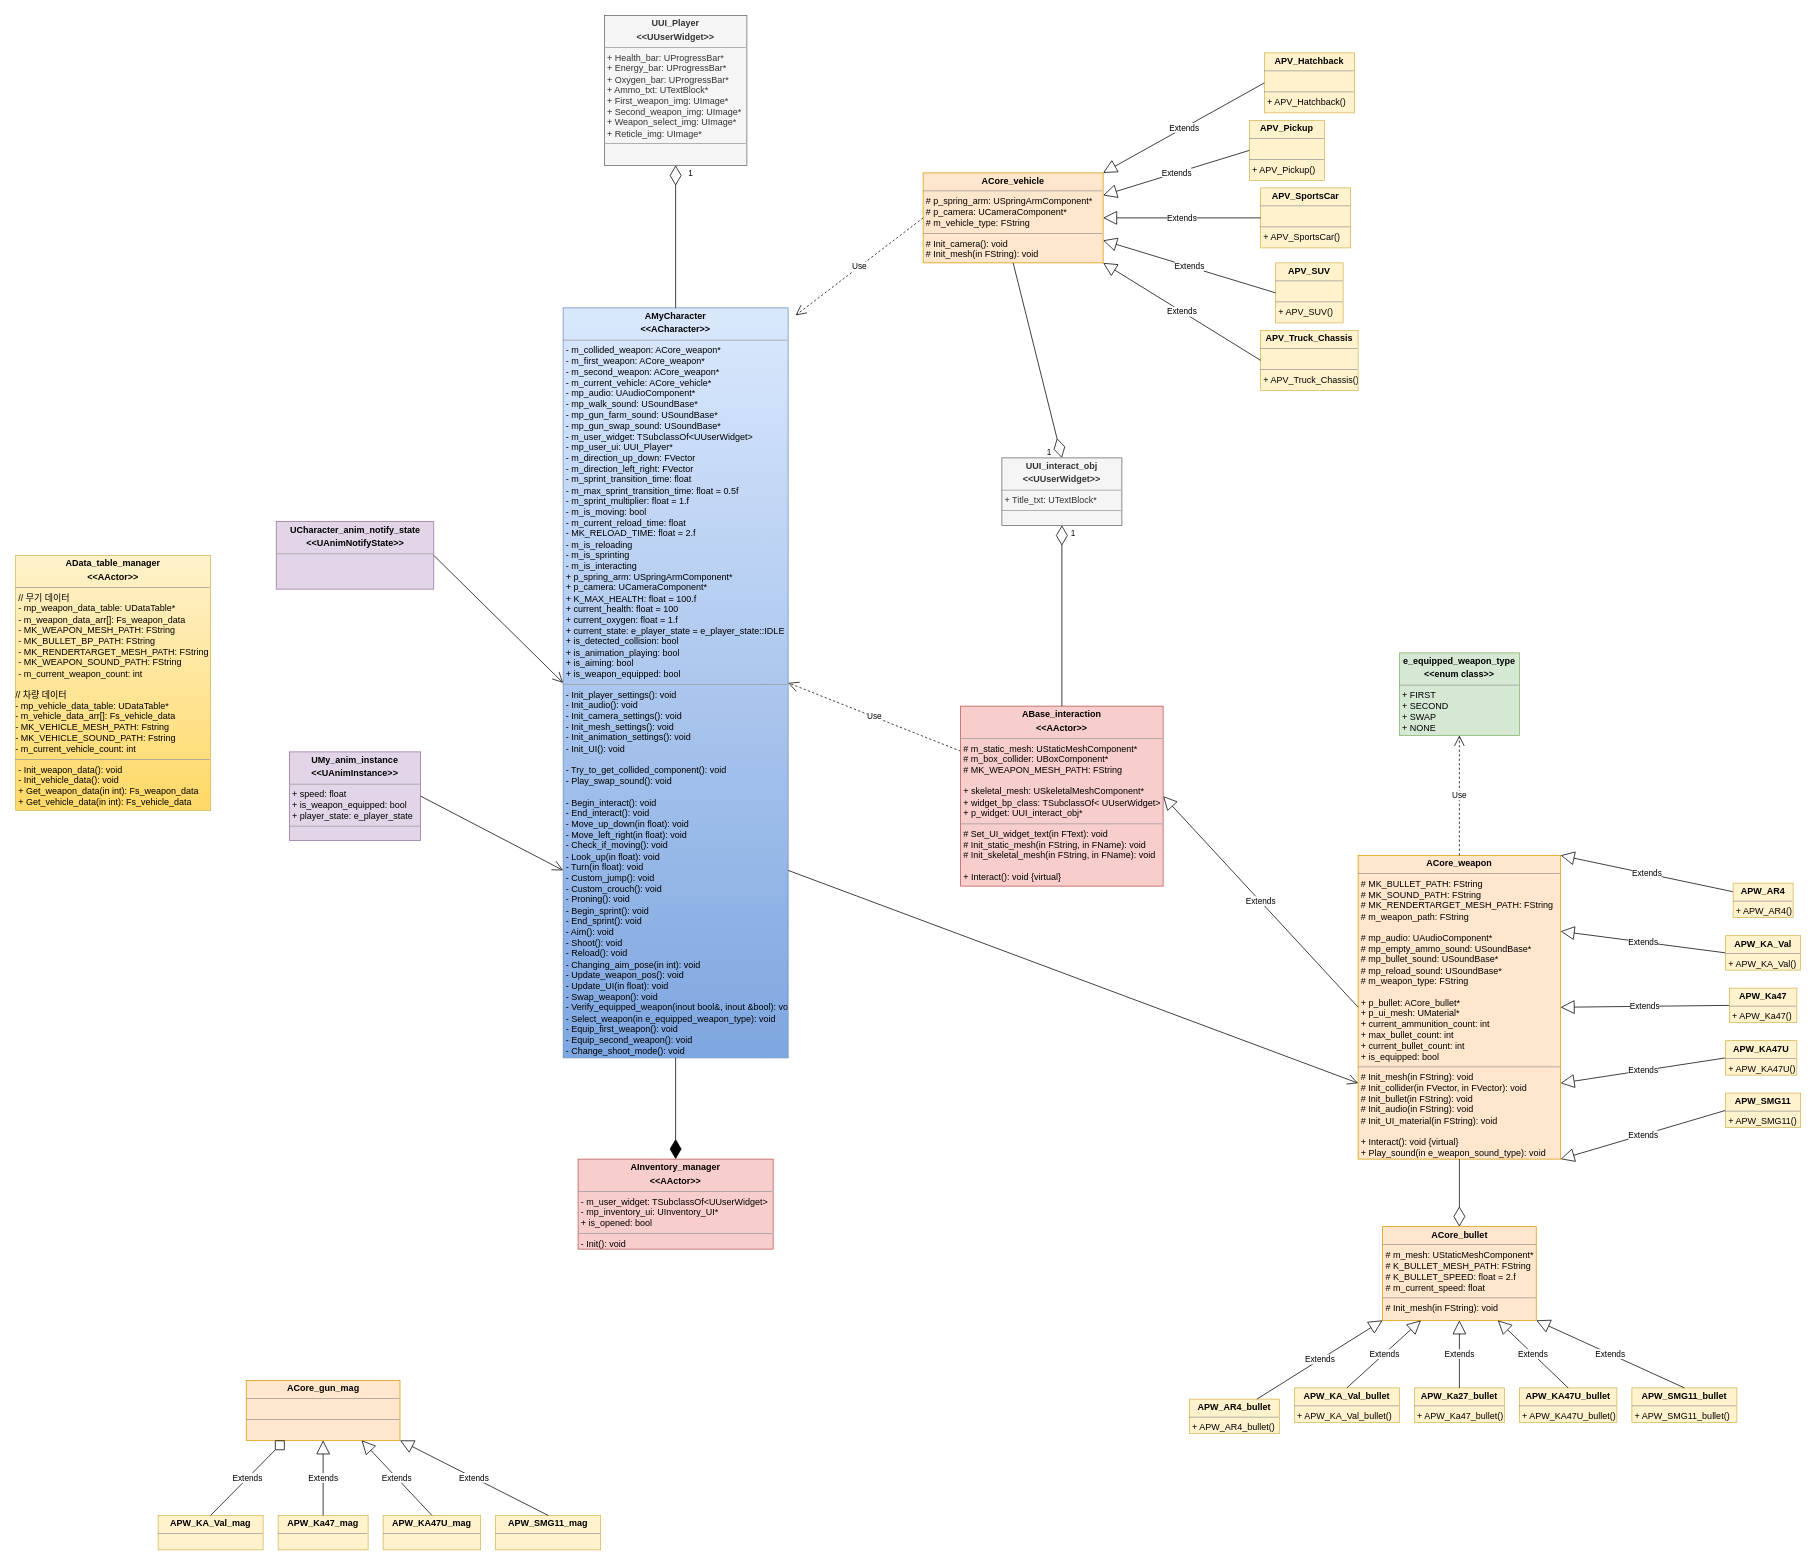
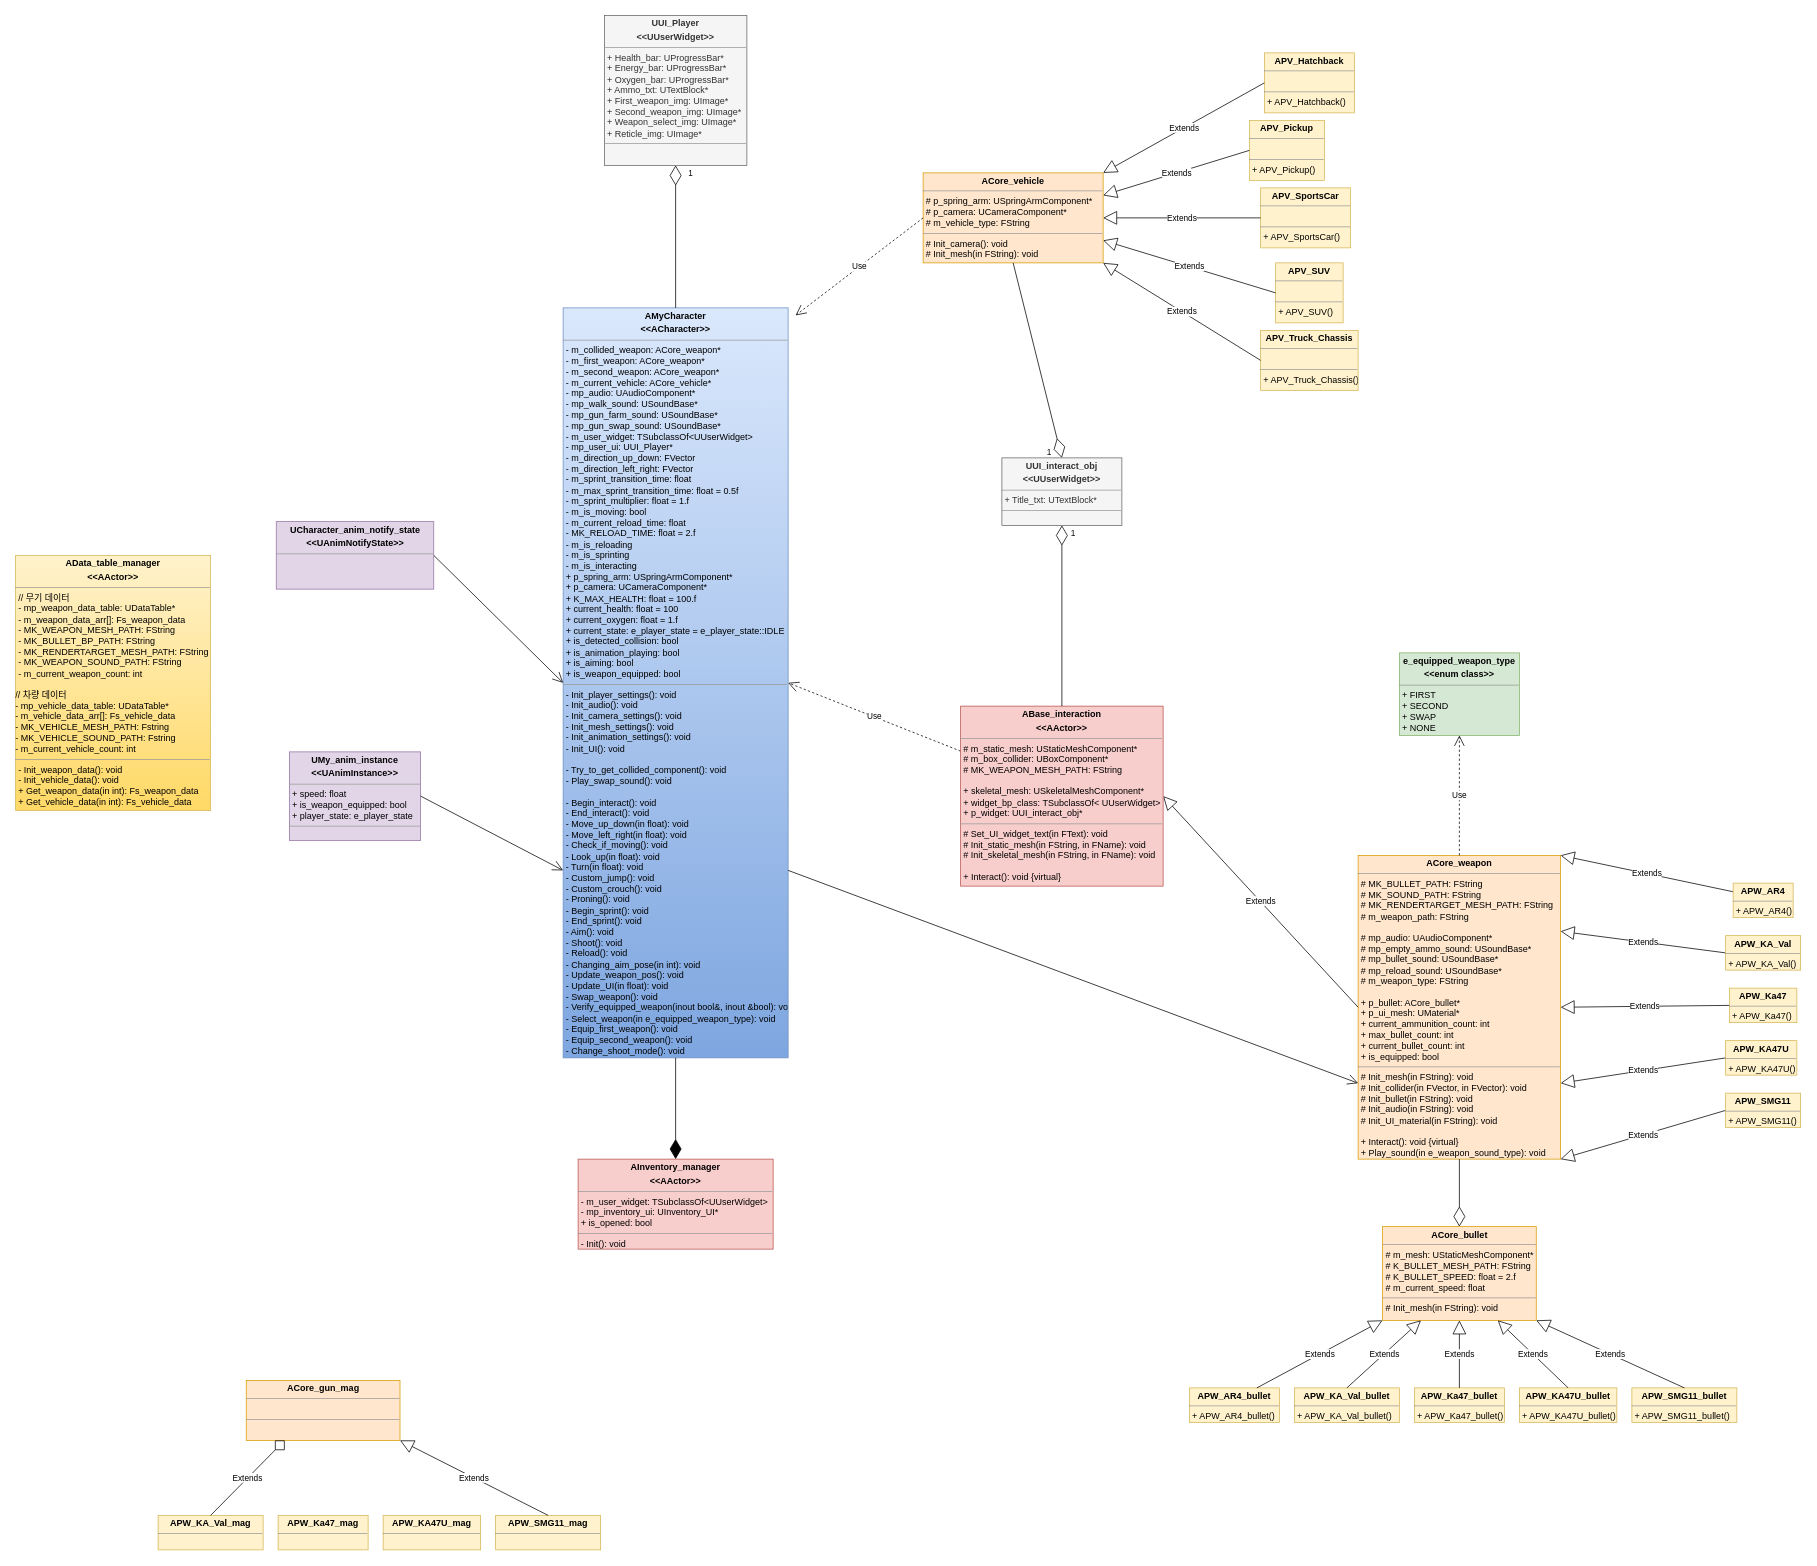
(1458, 1399) -> (1458, 1399)
(1234, 1416) -> (1234, 1405)
(401, 1483) -> none
(323, 1485) -> none
